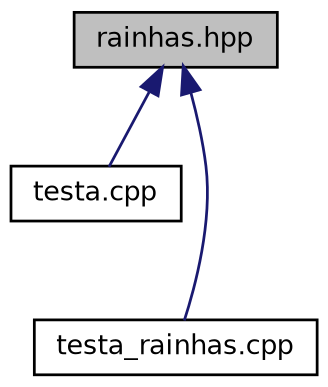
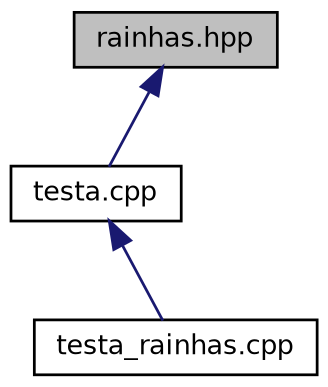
(207, 207) -> (143, 283)
